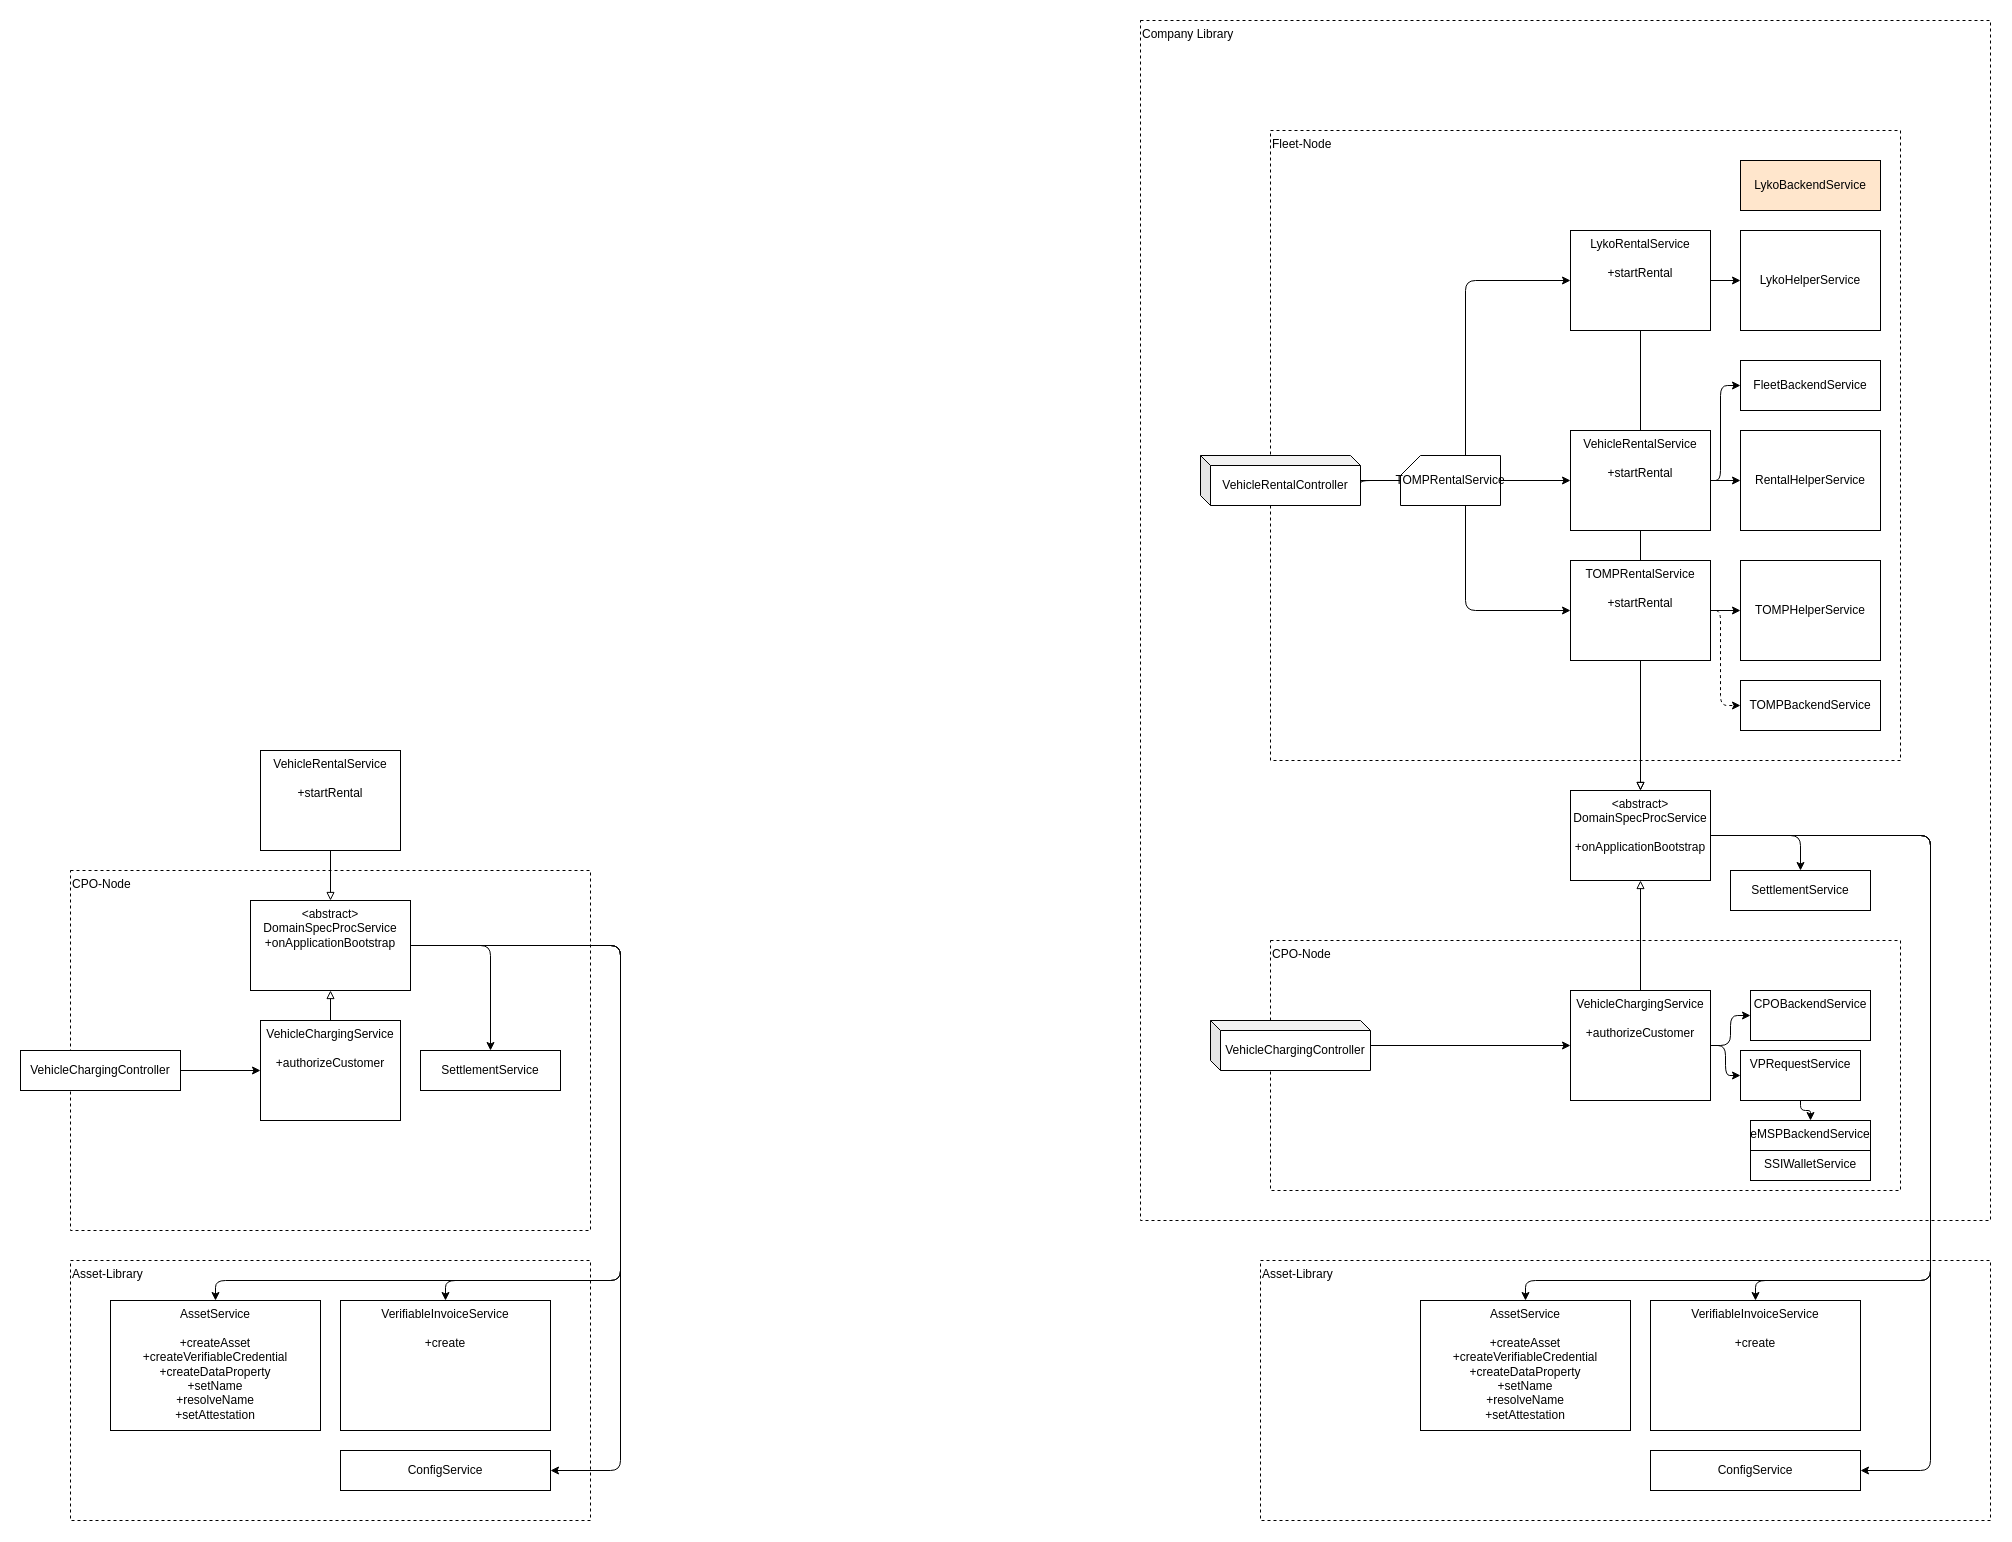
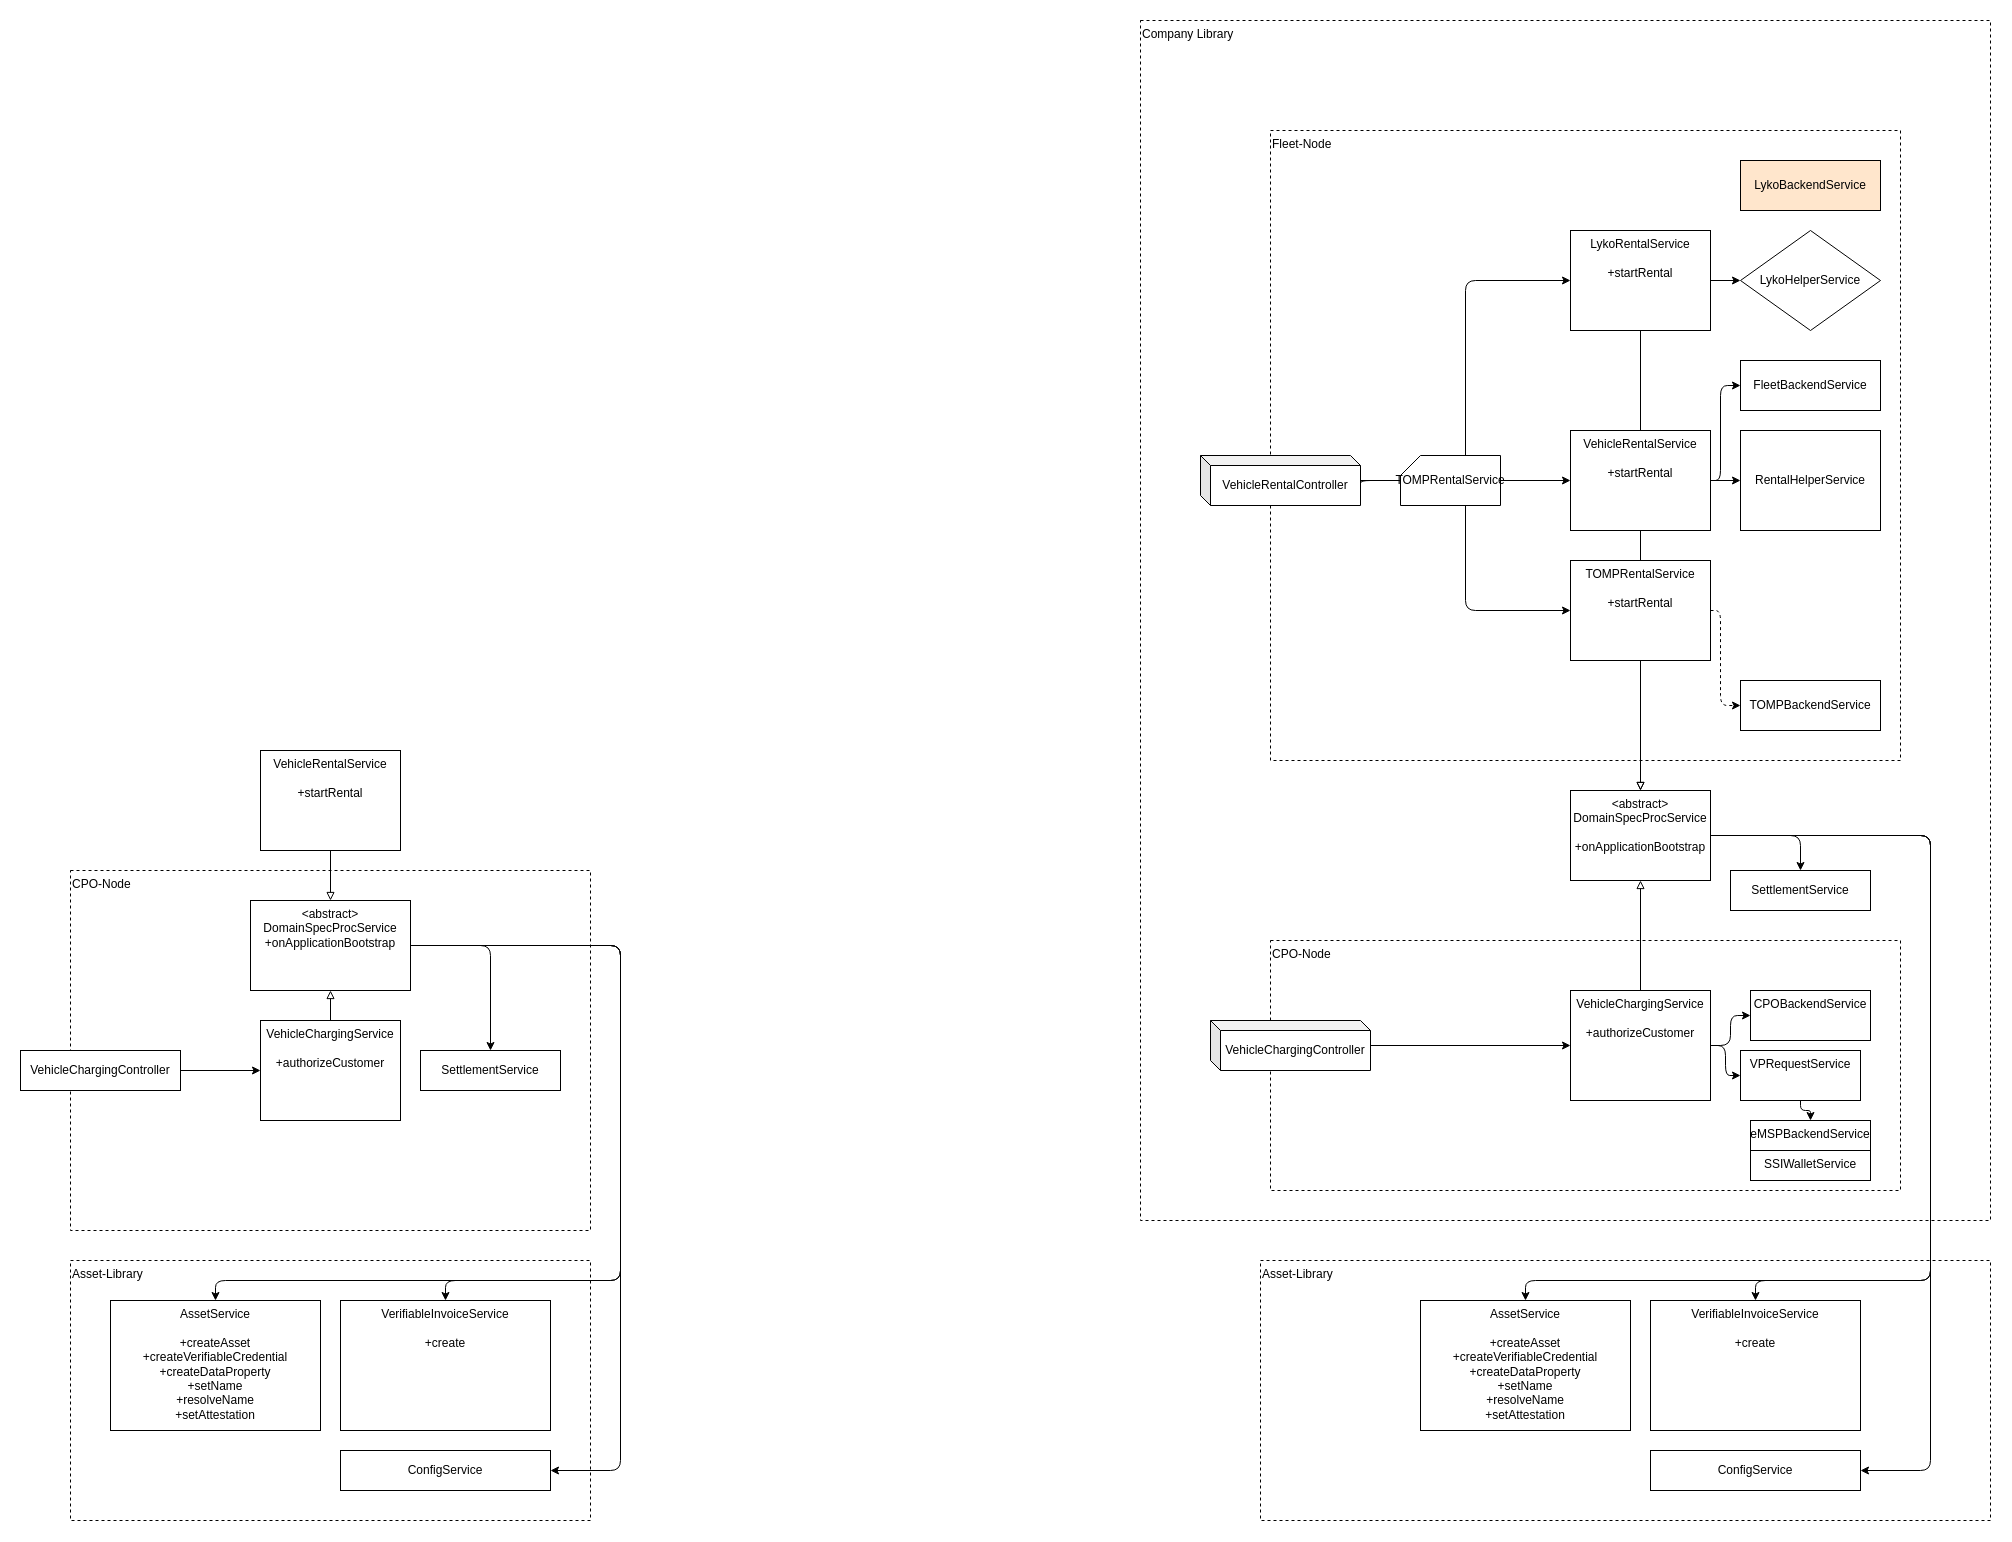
(1811, 281) -> (1811, 281)
(1727, 611) -> none
(1811, 611) -> none
